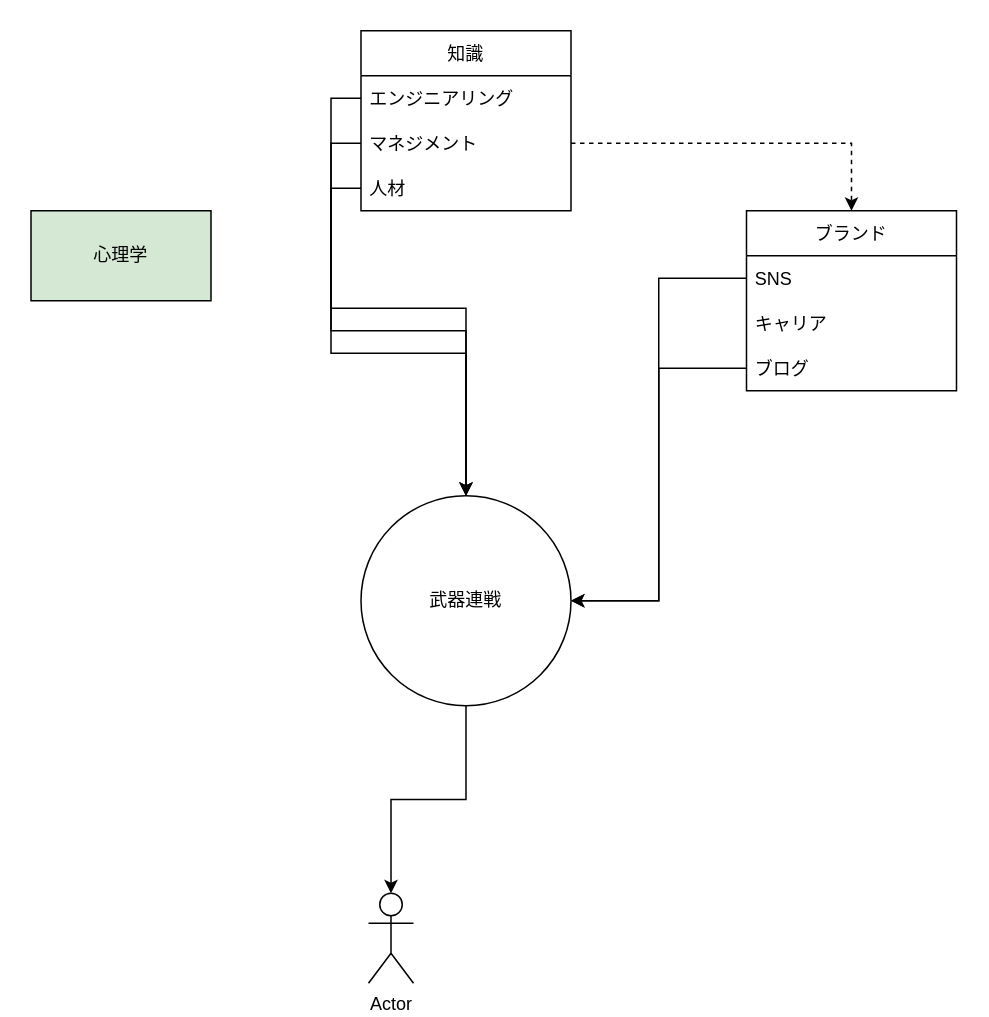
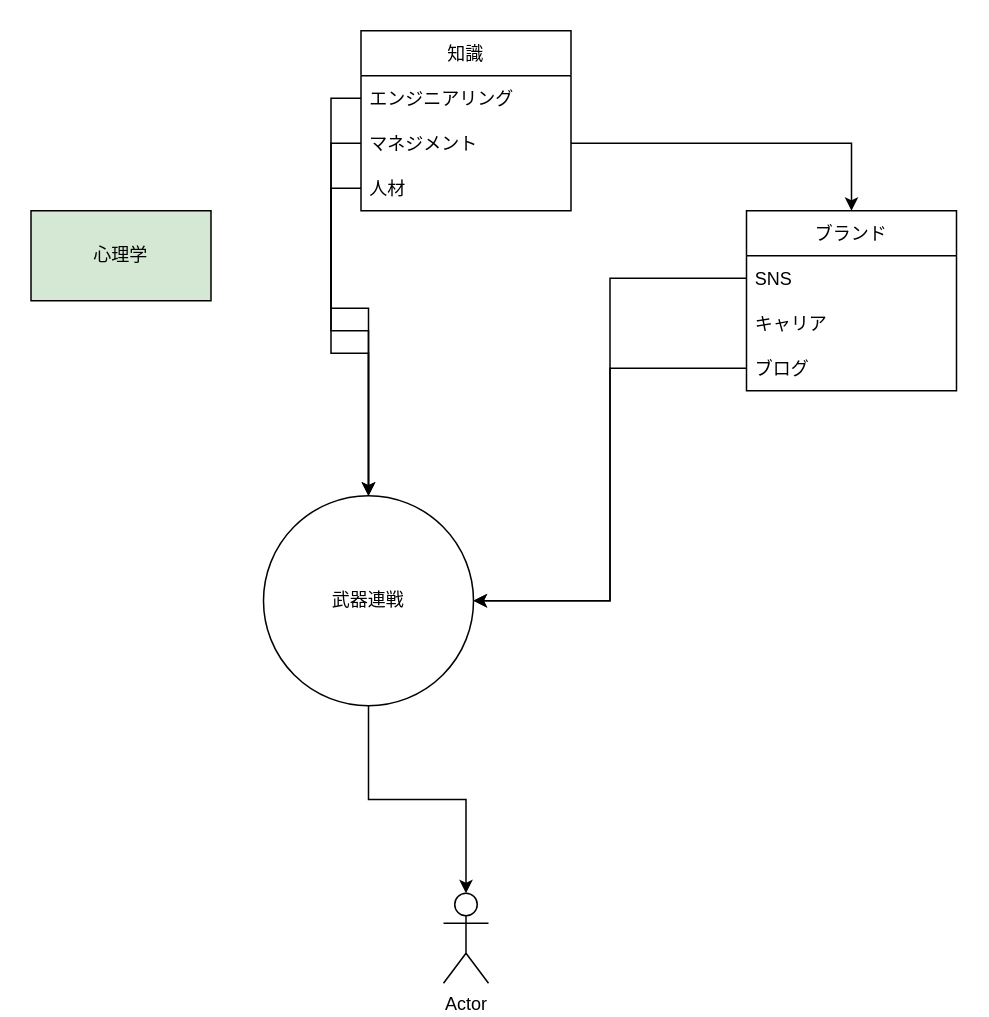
(739, 143) -> (739, 143)
(466, 601) -> (368, 601)
(391, 938) -> (466, 938)
